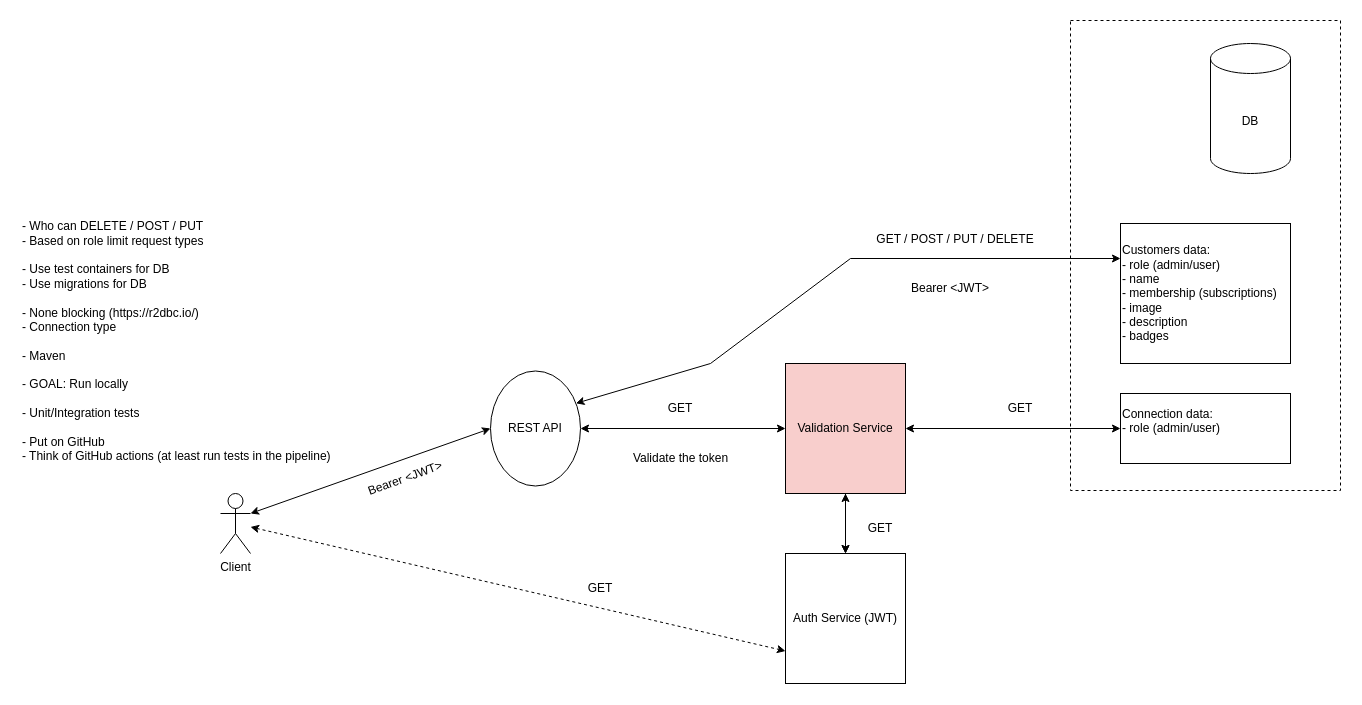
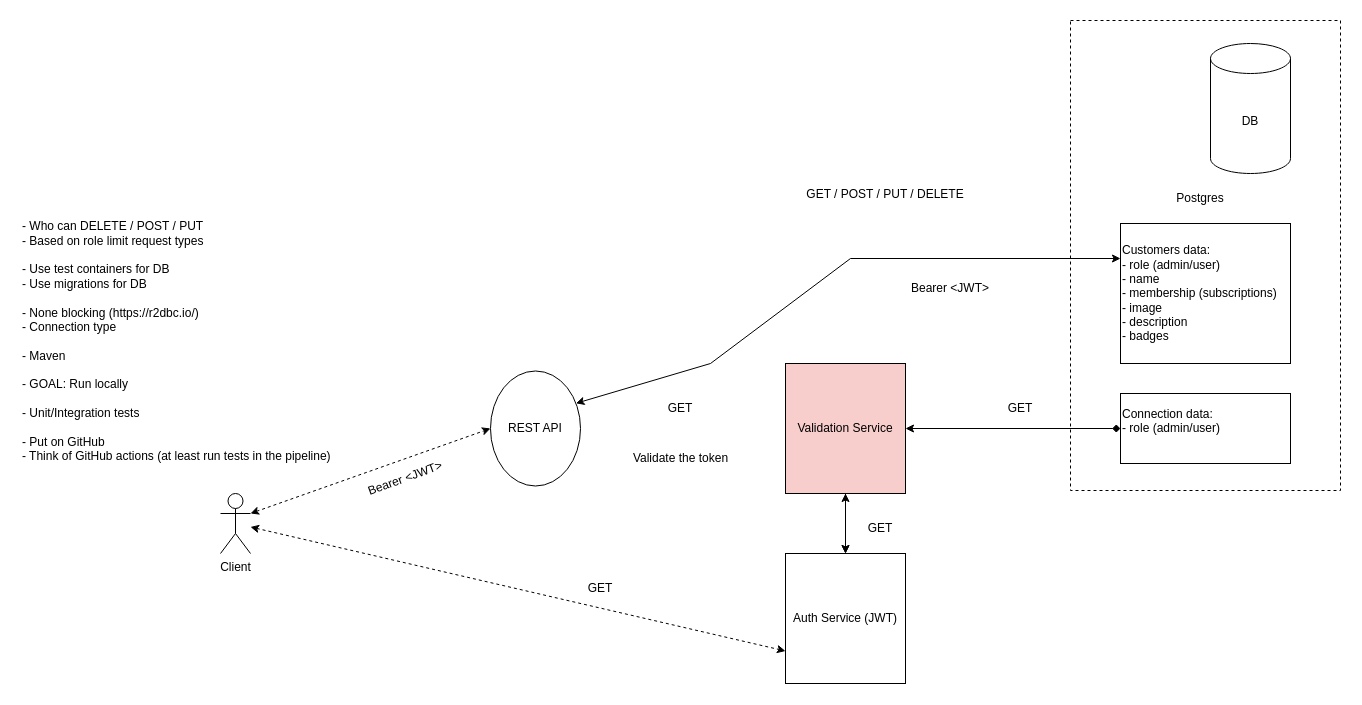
none -> (1201, 199)
(956, 240) -> (886, 195)
(683, 429) -> none
(1112, 429) -> (1112, 429)
(371, 471) -> (371, 471)
